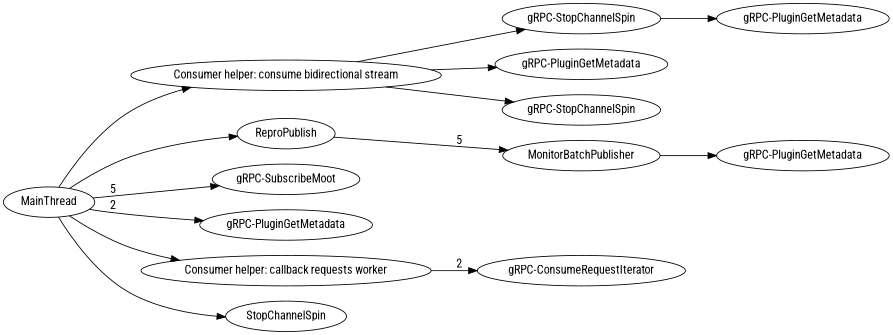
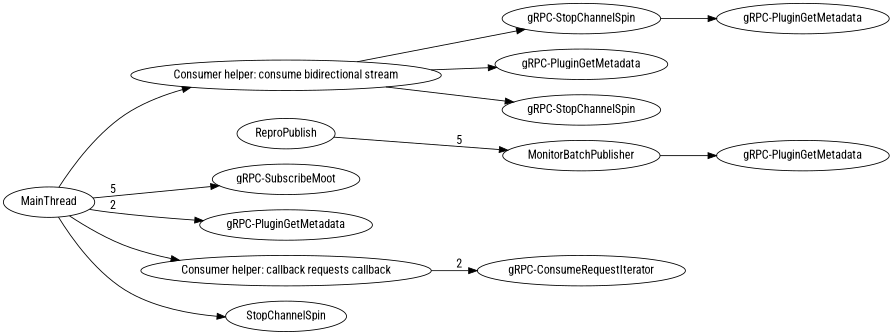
(146, 152) -> none
(286, 271) -> (286, 271)
